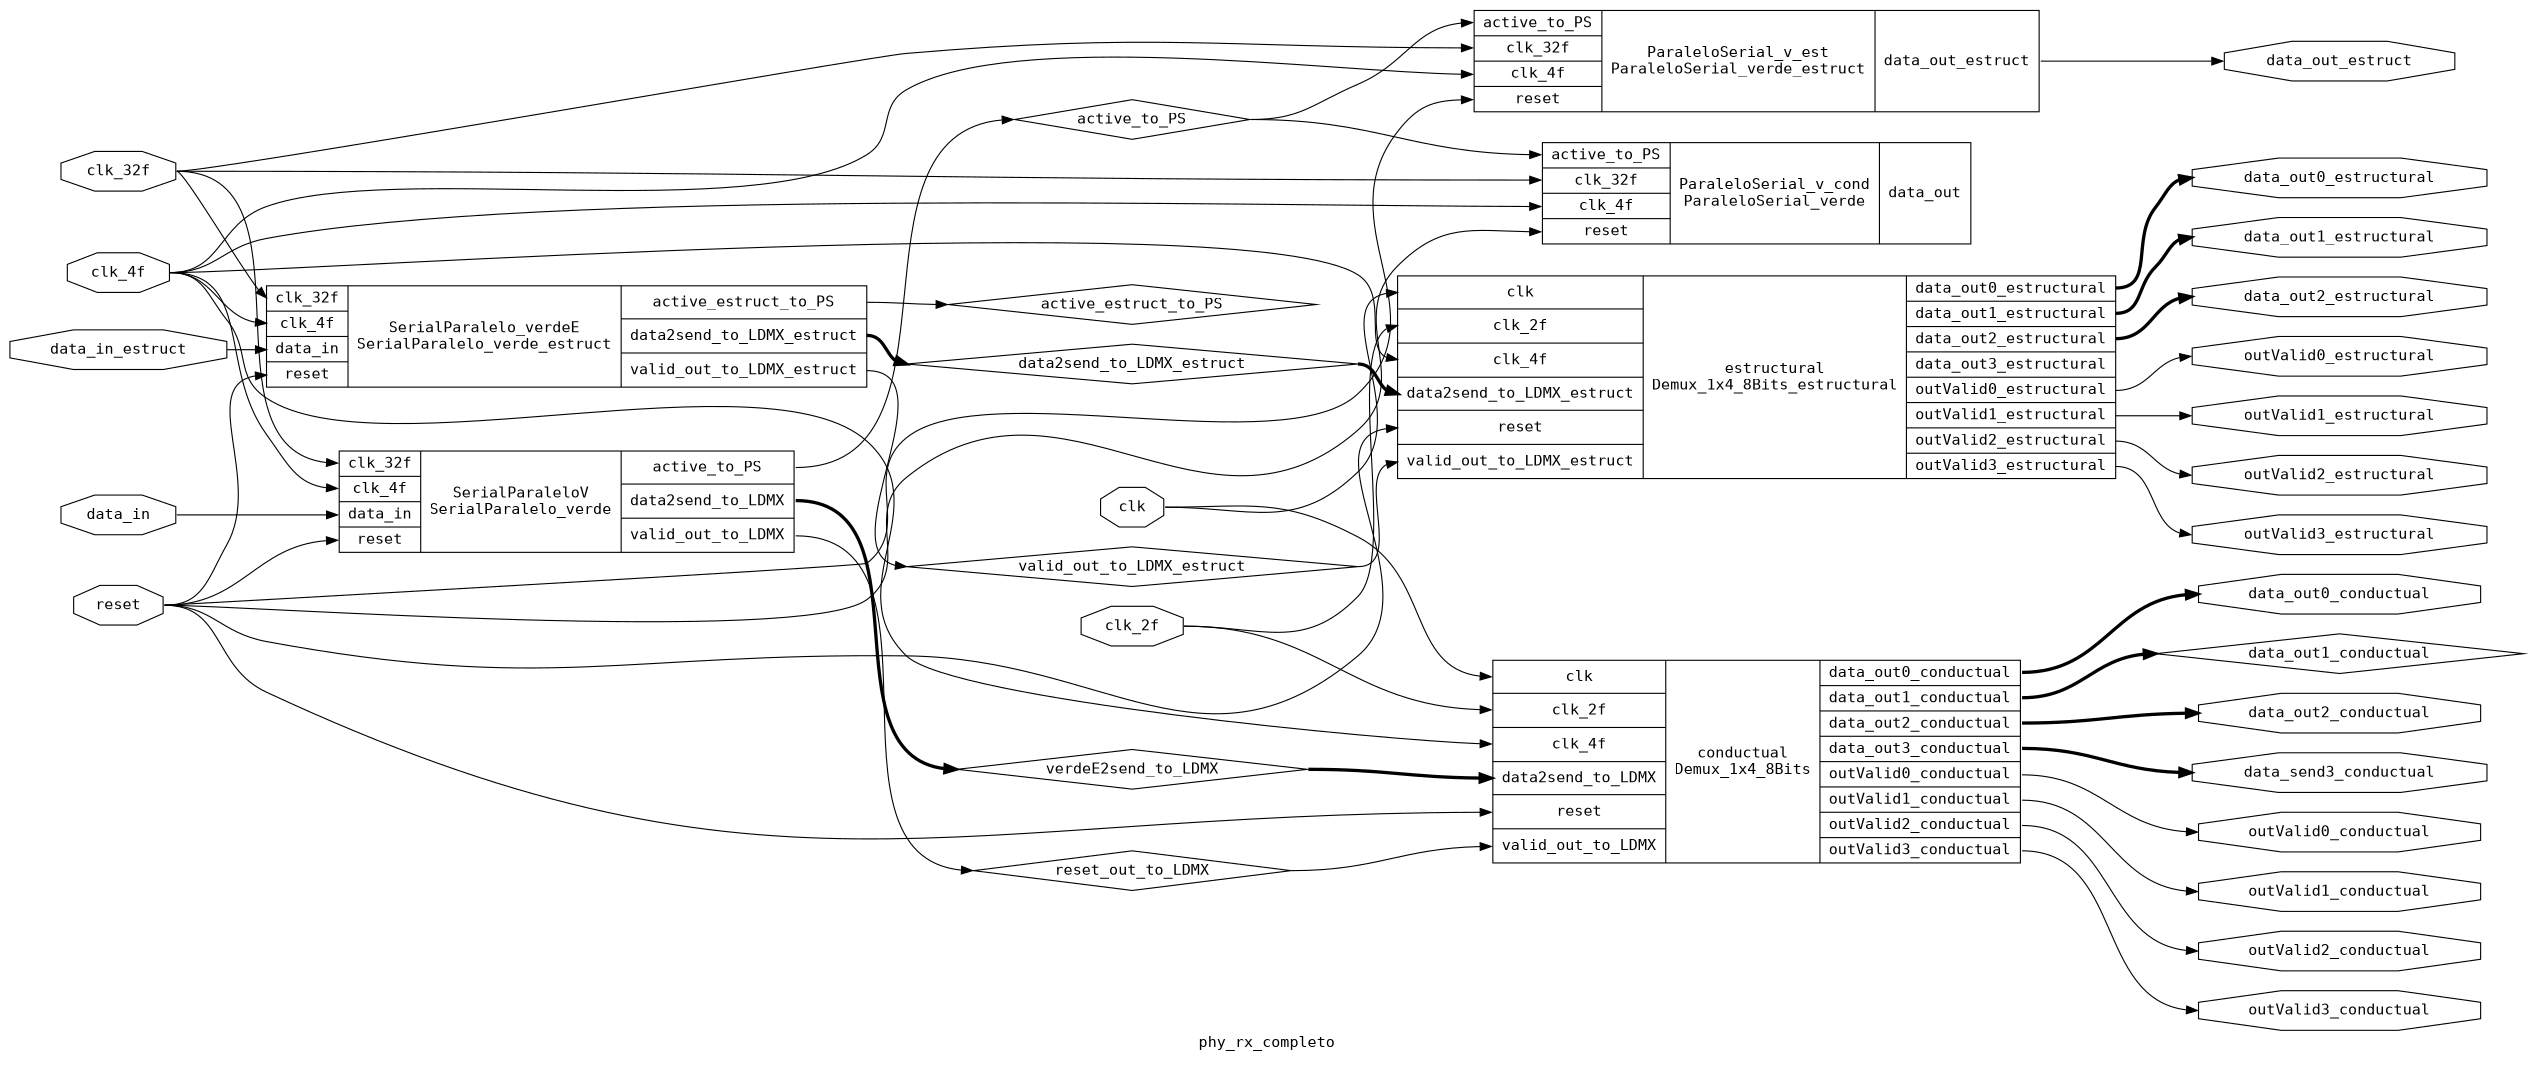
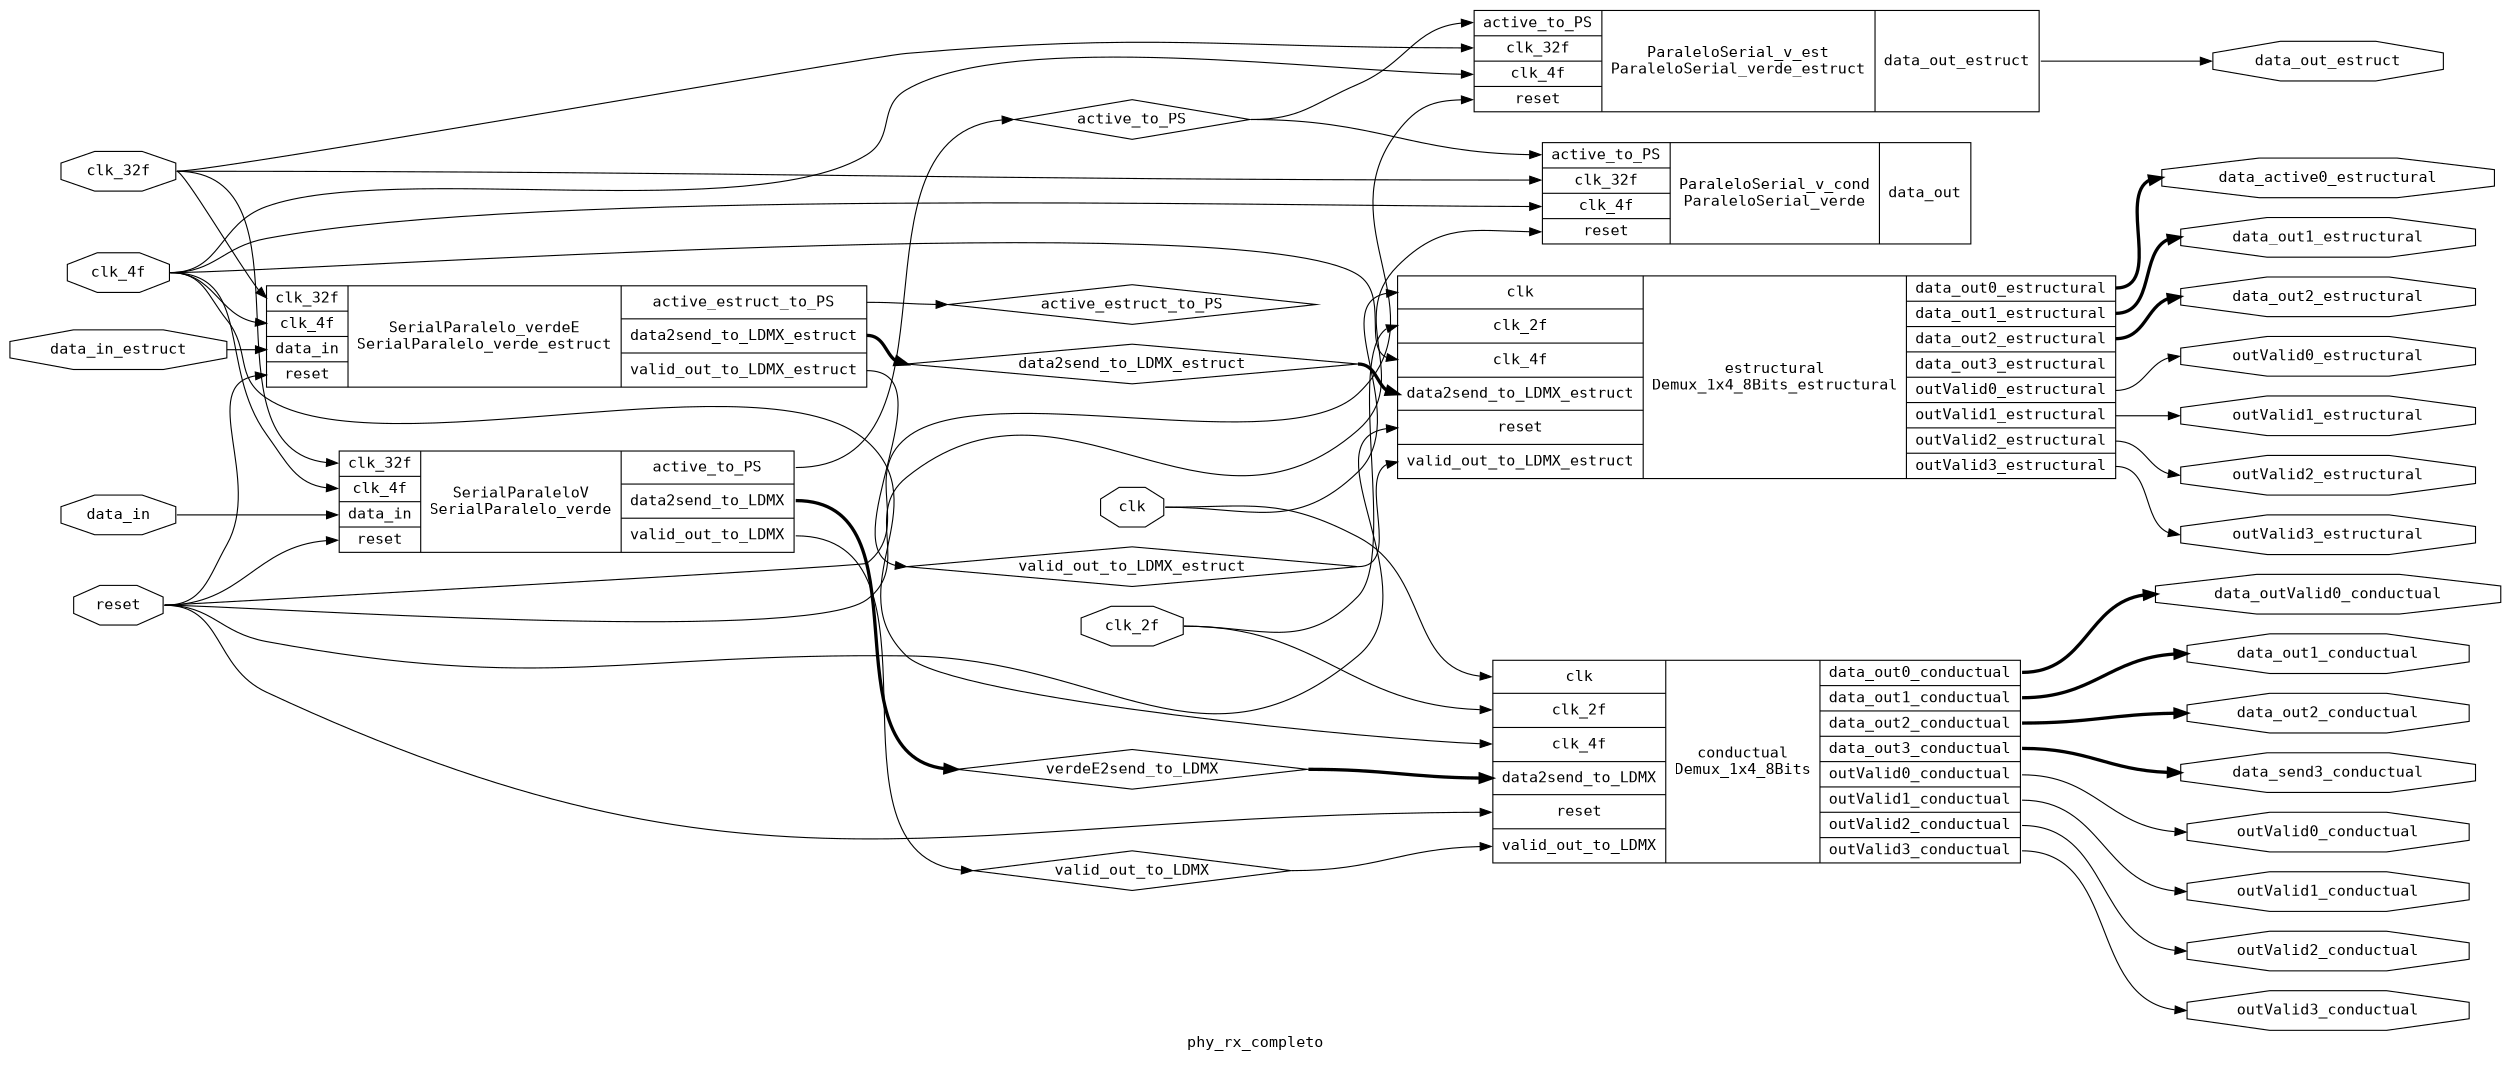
(2340, 178) -> (2328, 178)
(2340, 594) -> (2328, 594)
(2340, 654) -> (2328, 654)
(1132, 871) -> (1132, 871)
